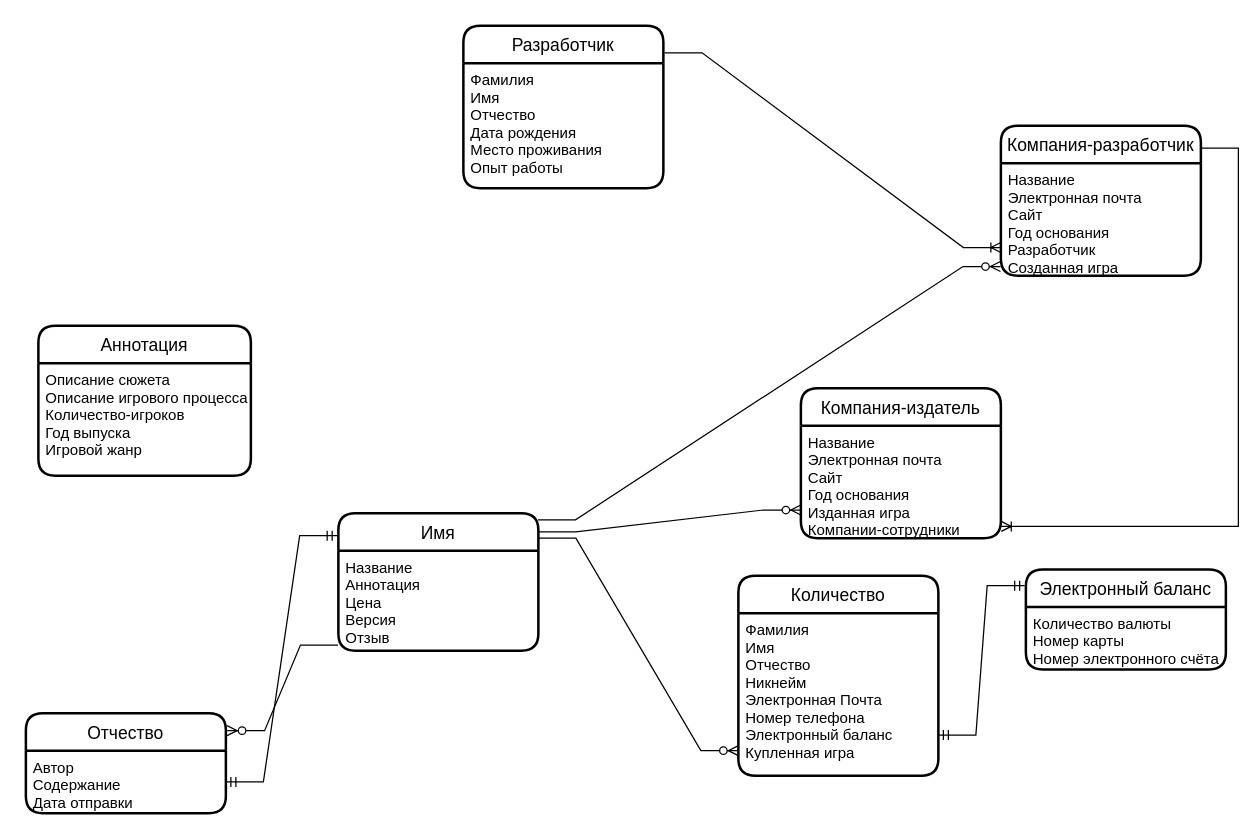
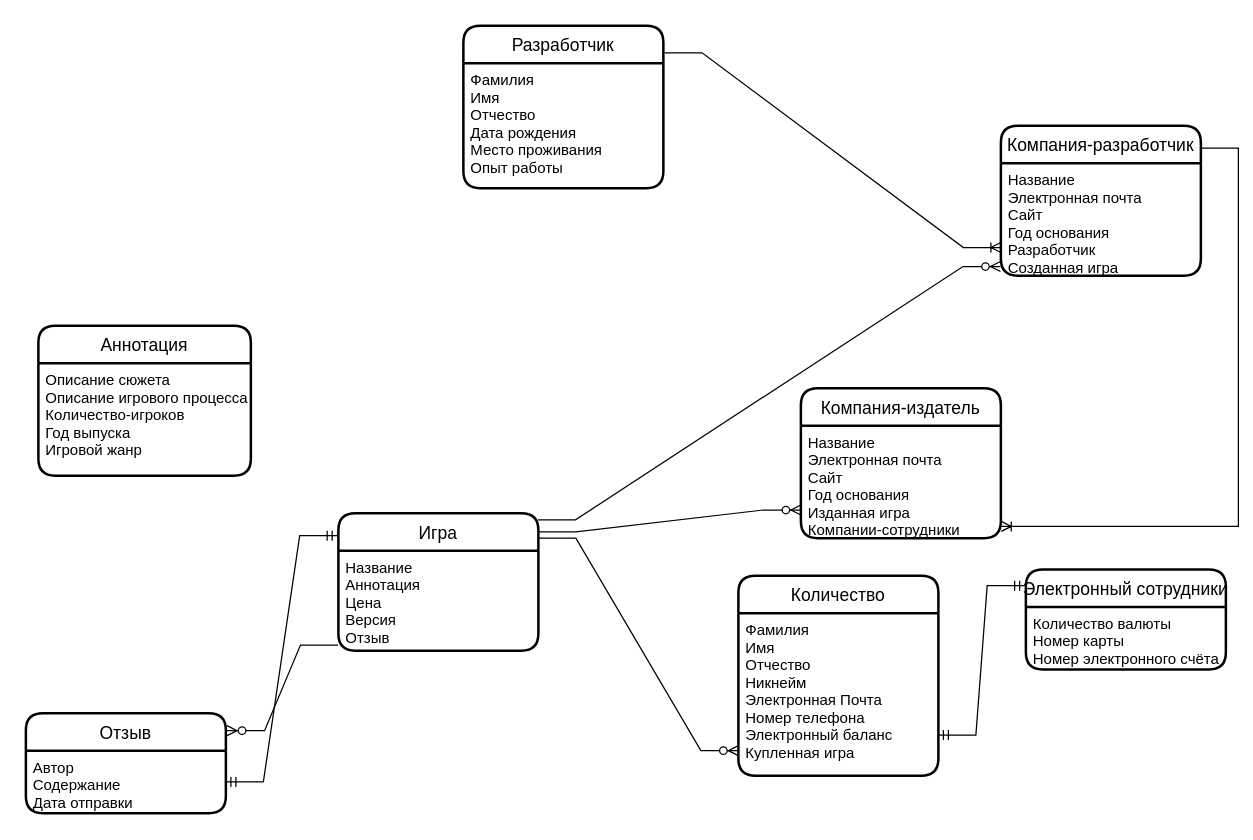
(438, 533) -> (438, 533)
(1125, 589) -> (1125, 589)
(125, 733) -> (125, 733)
